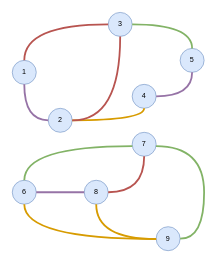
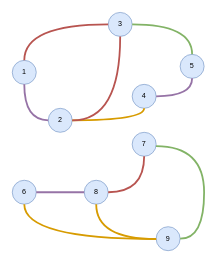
(192, 60) -> (192, 66)
(72, 150) -> none
